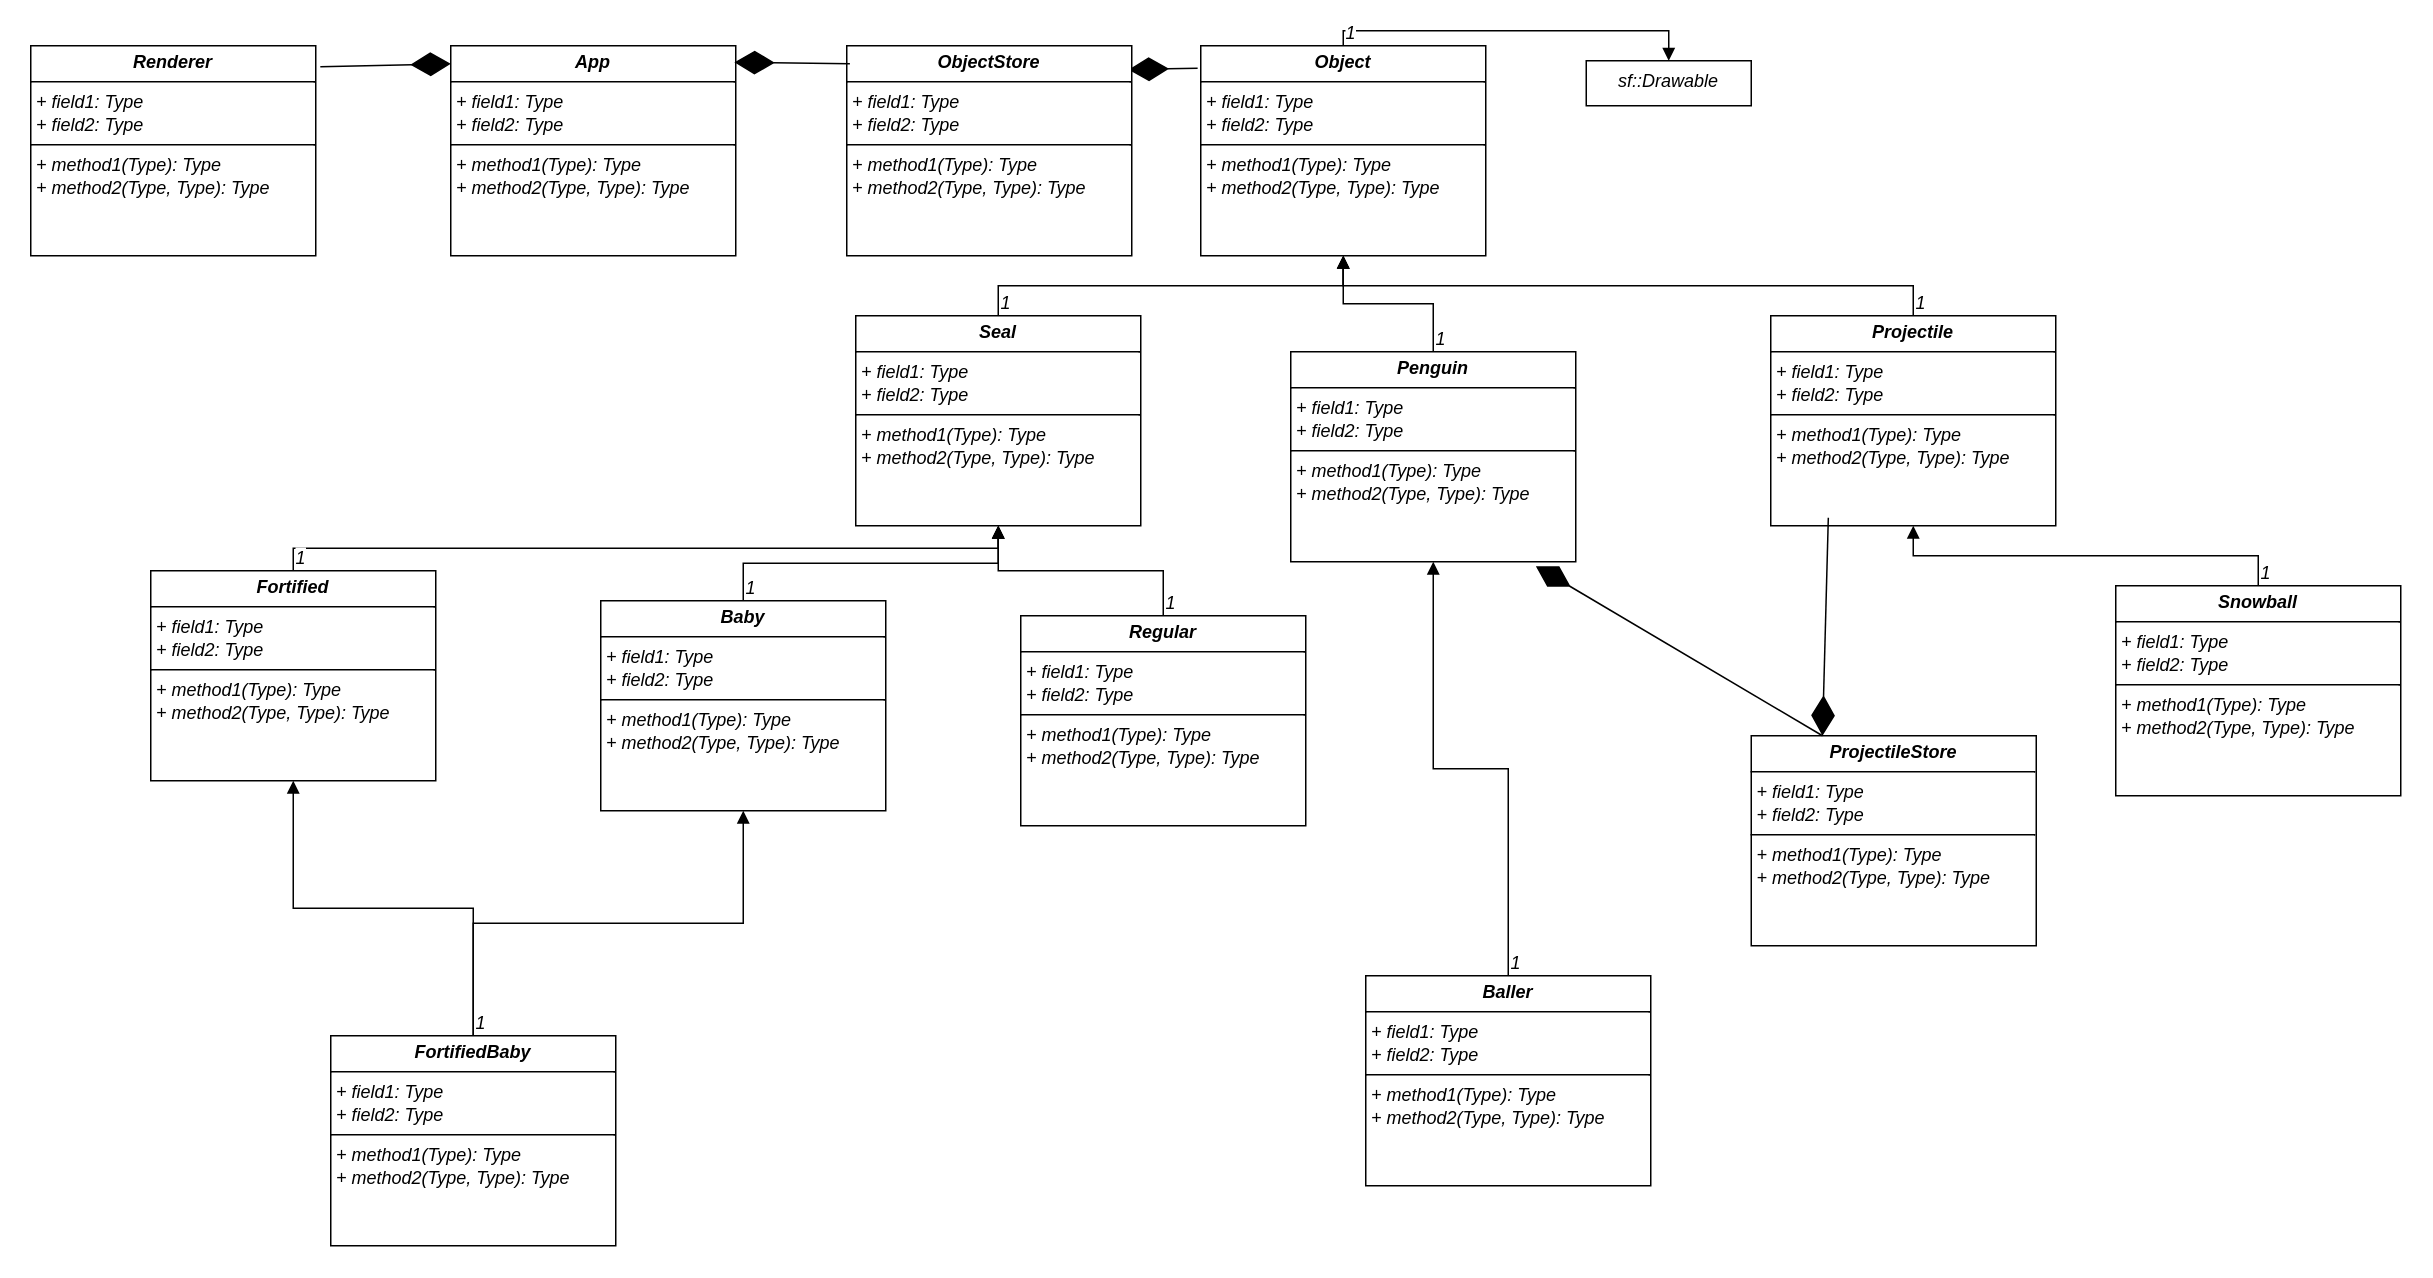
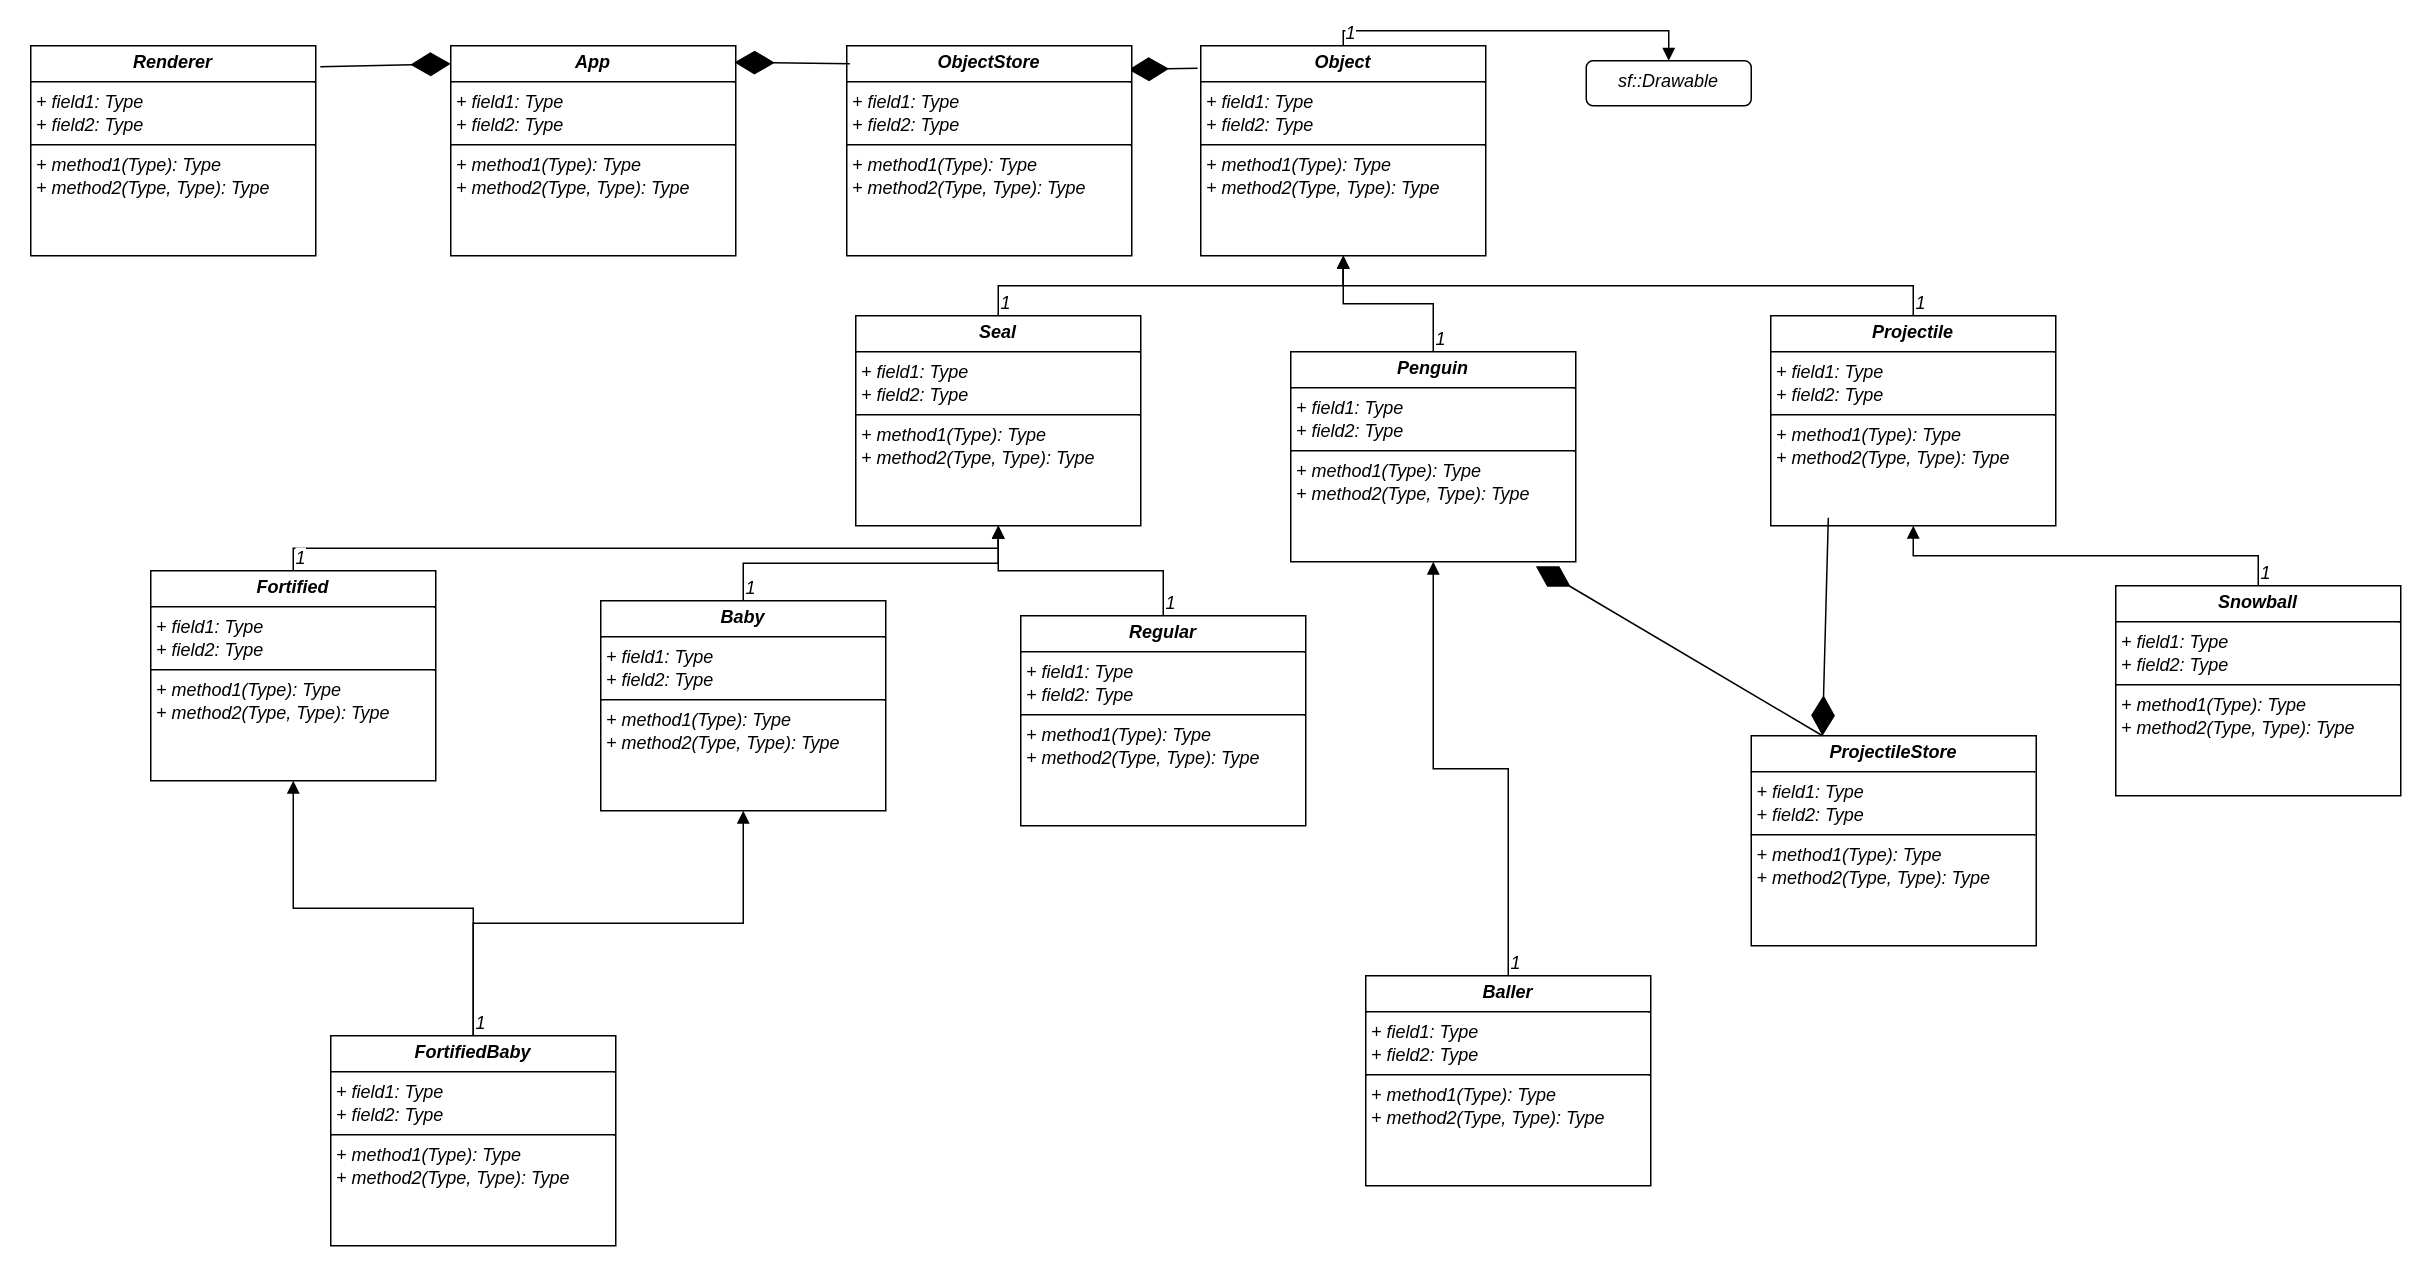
(1669, 83) -> (1669, 83)
